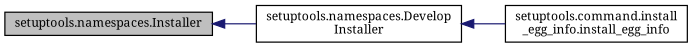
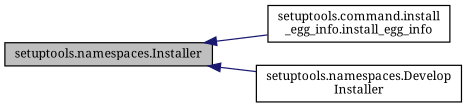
(490, 24) -> (242, 38)
